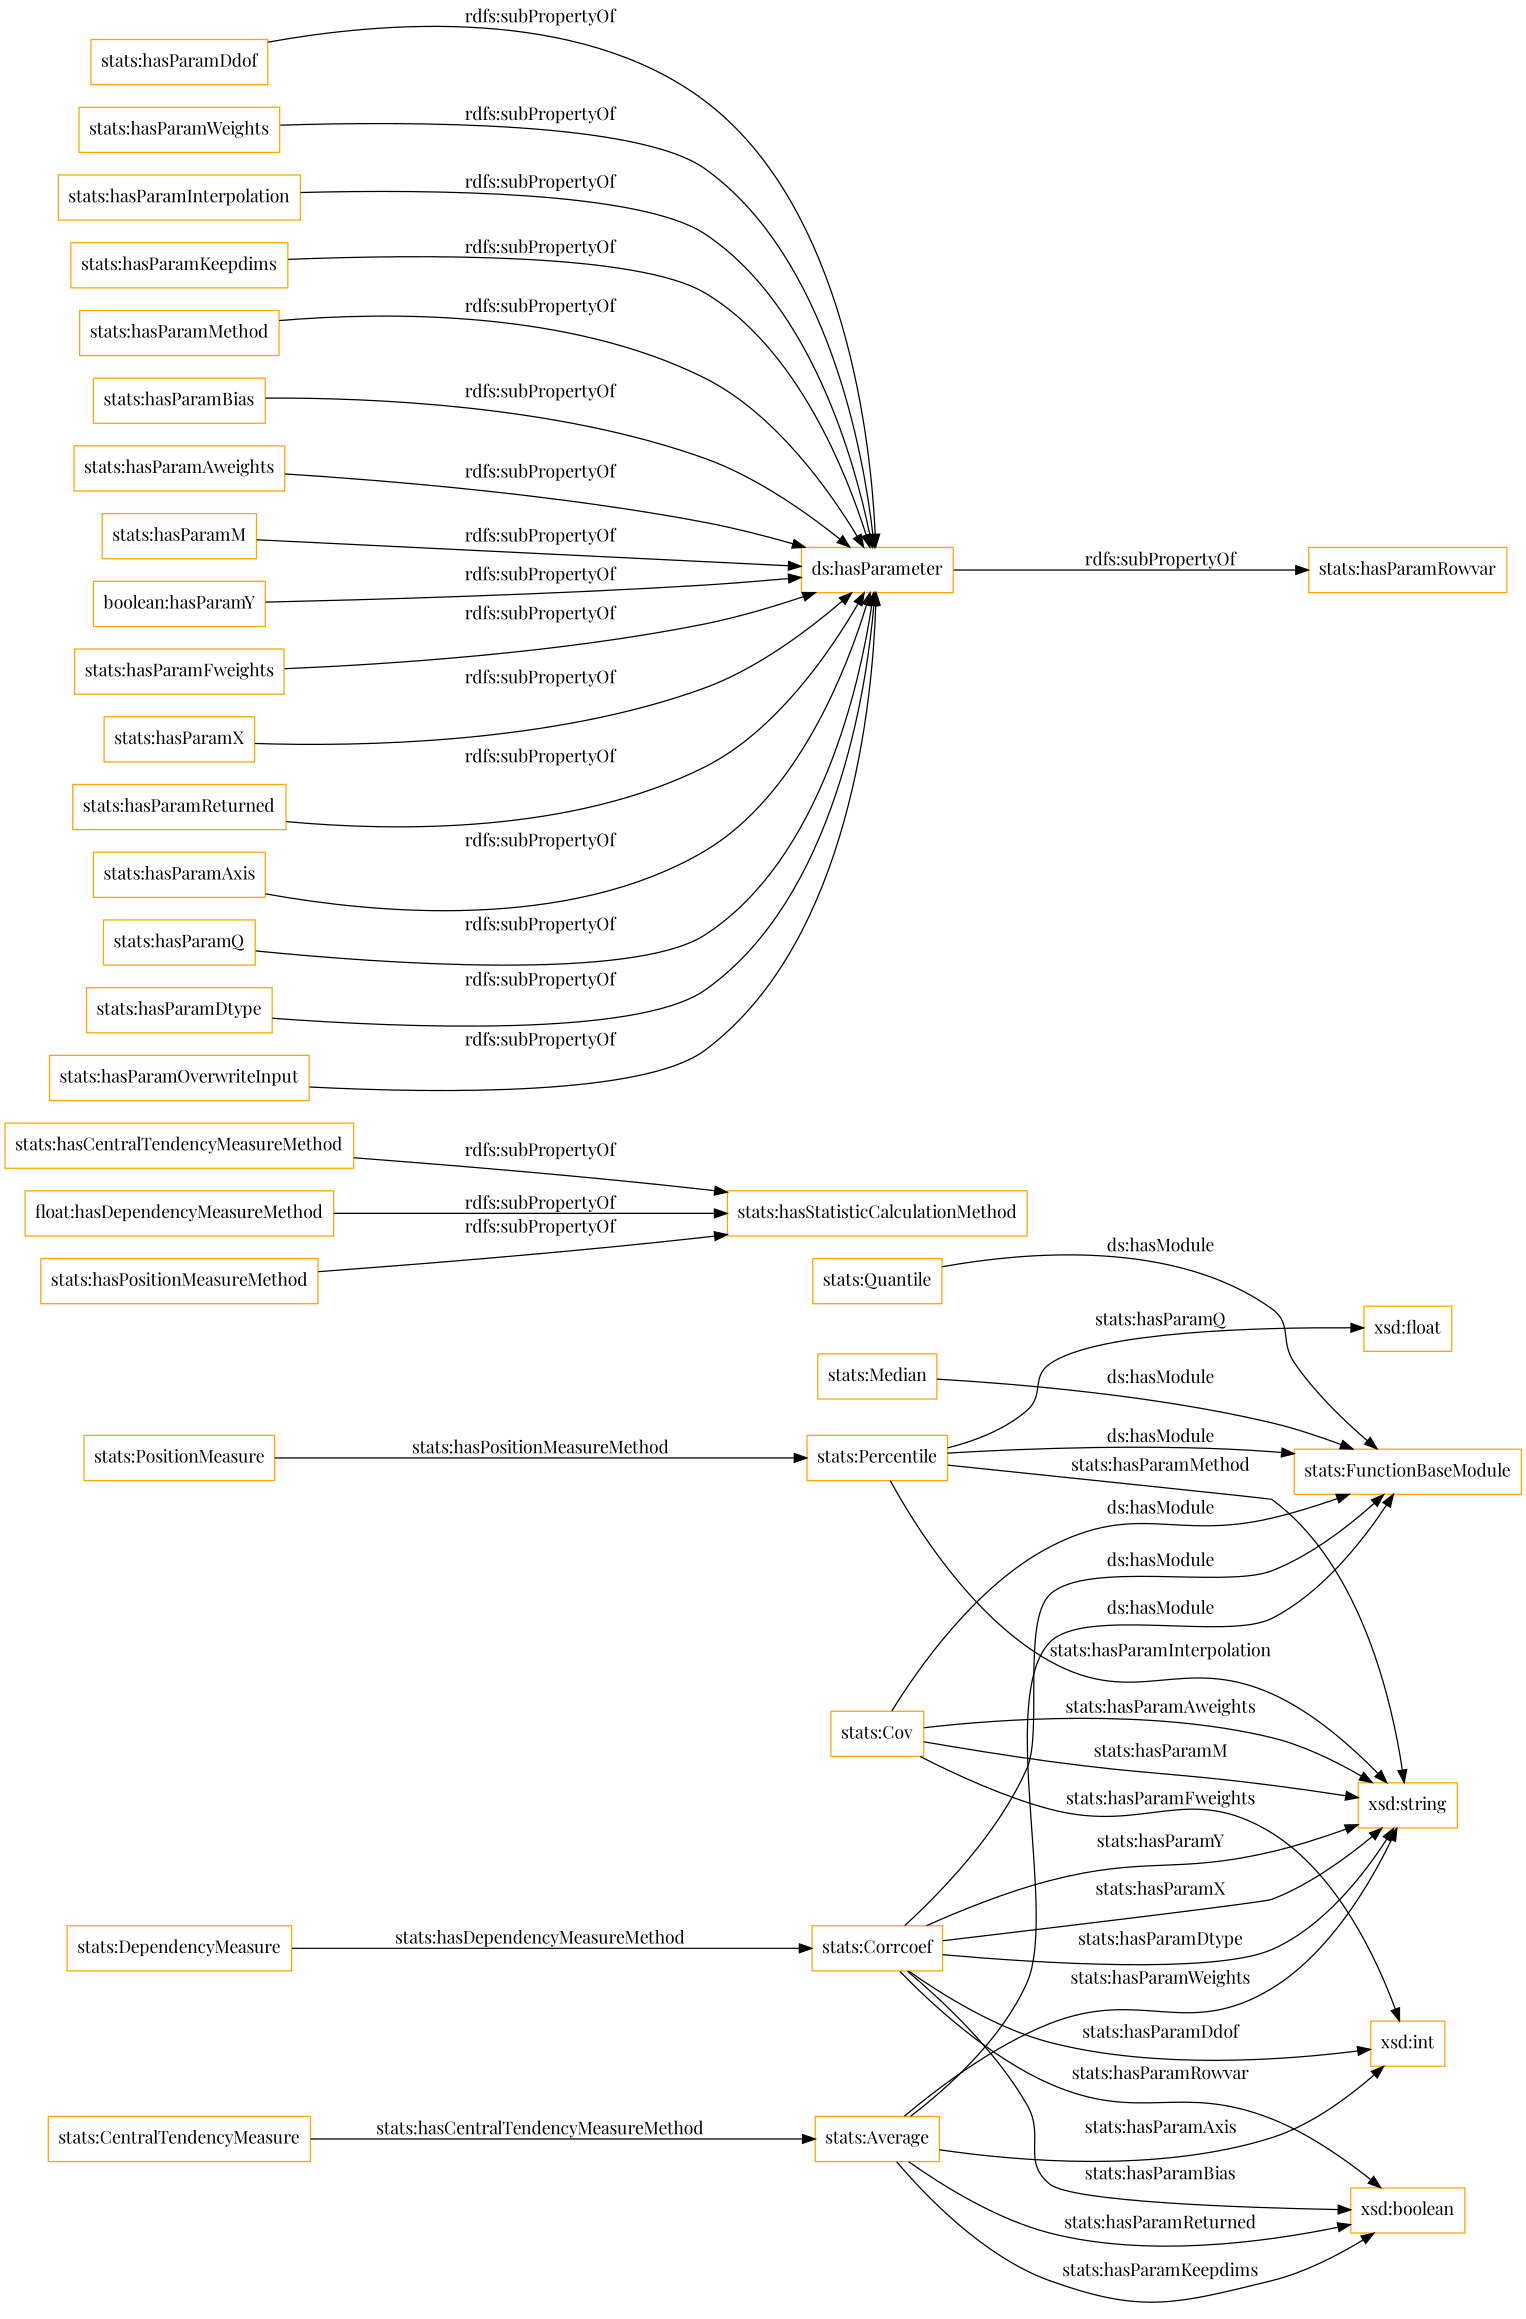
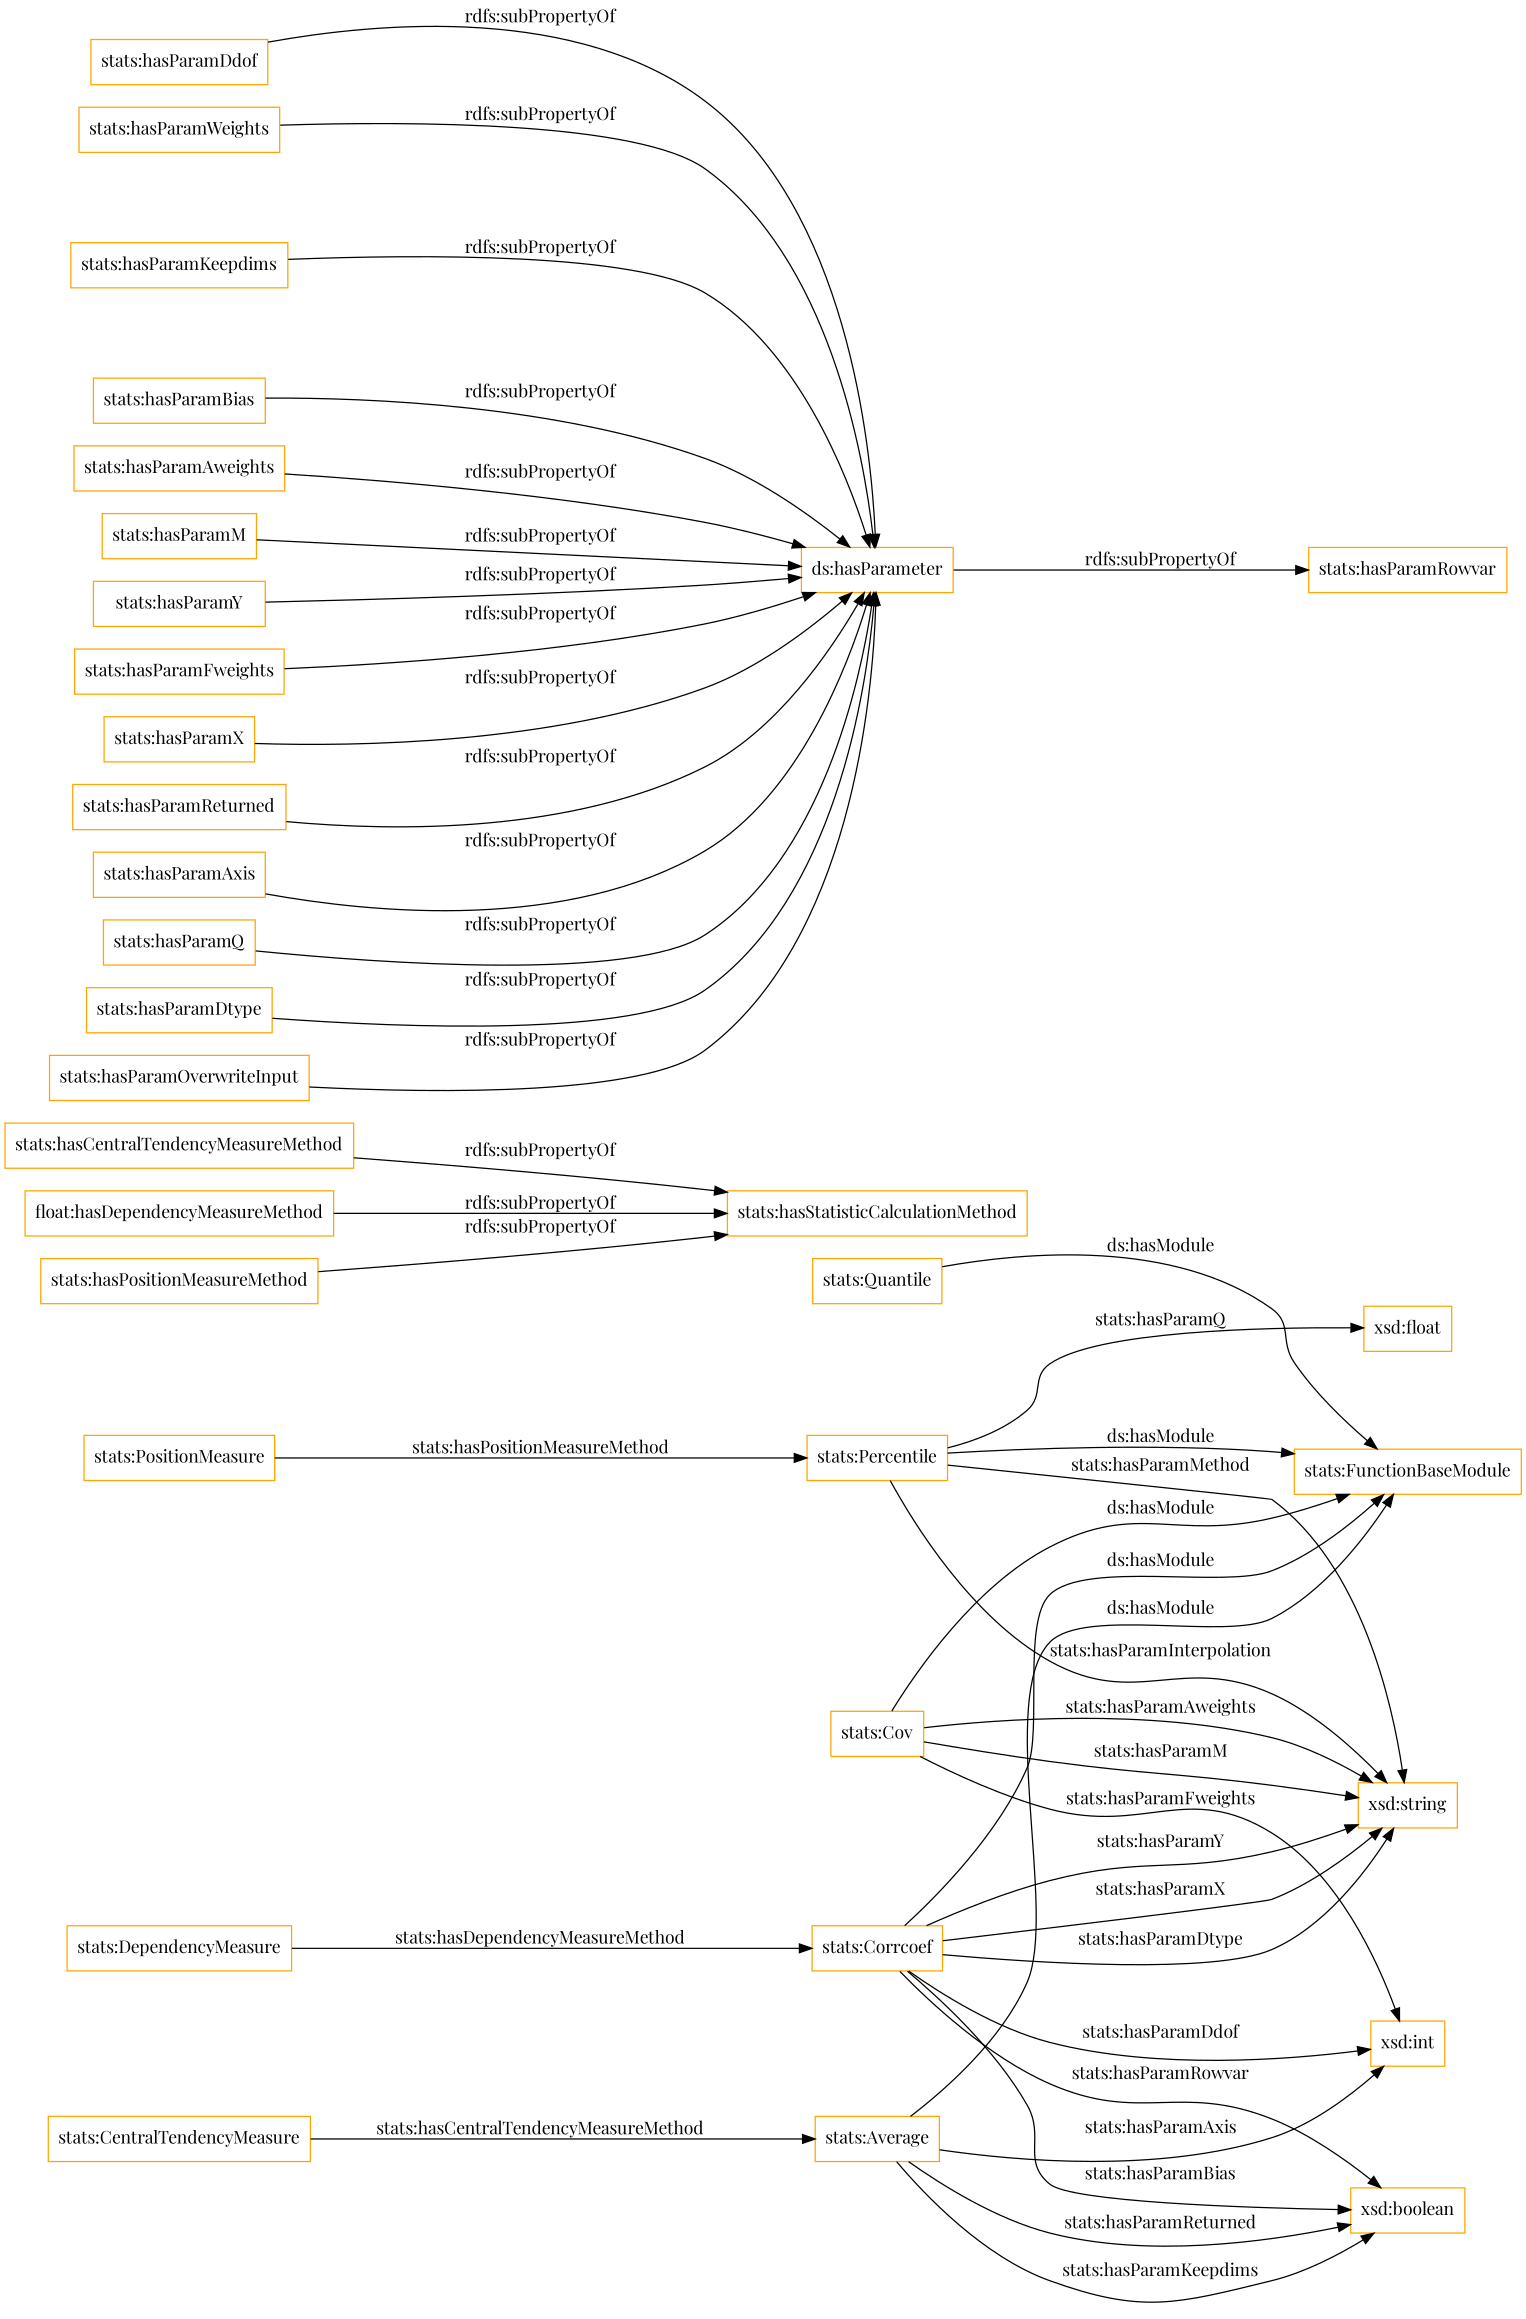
(179, 198) -> none
(179, 333) -> none
(179, 604) -> (179, 604)
(877, 1376) -> none
(1172, 2012) -> none
